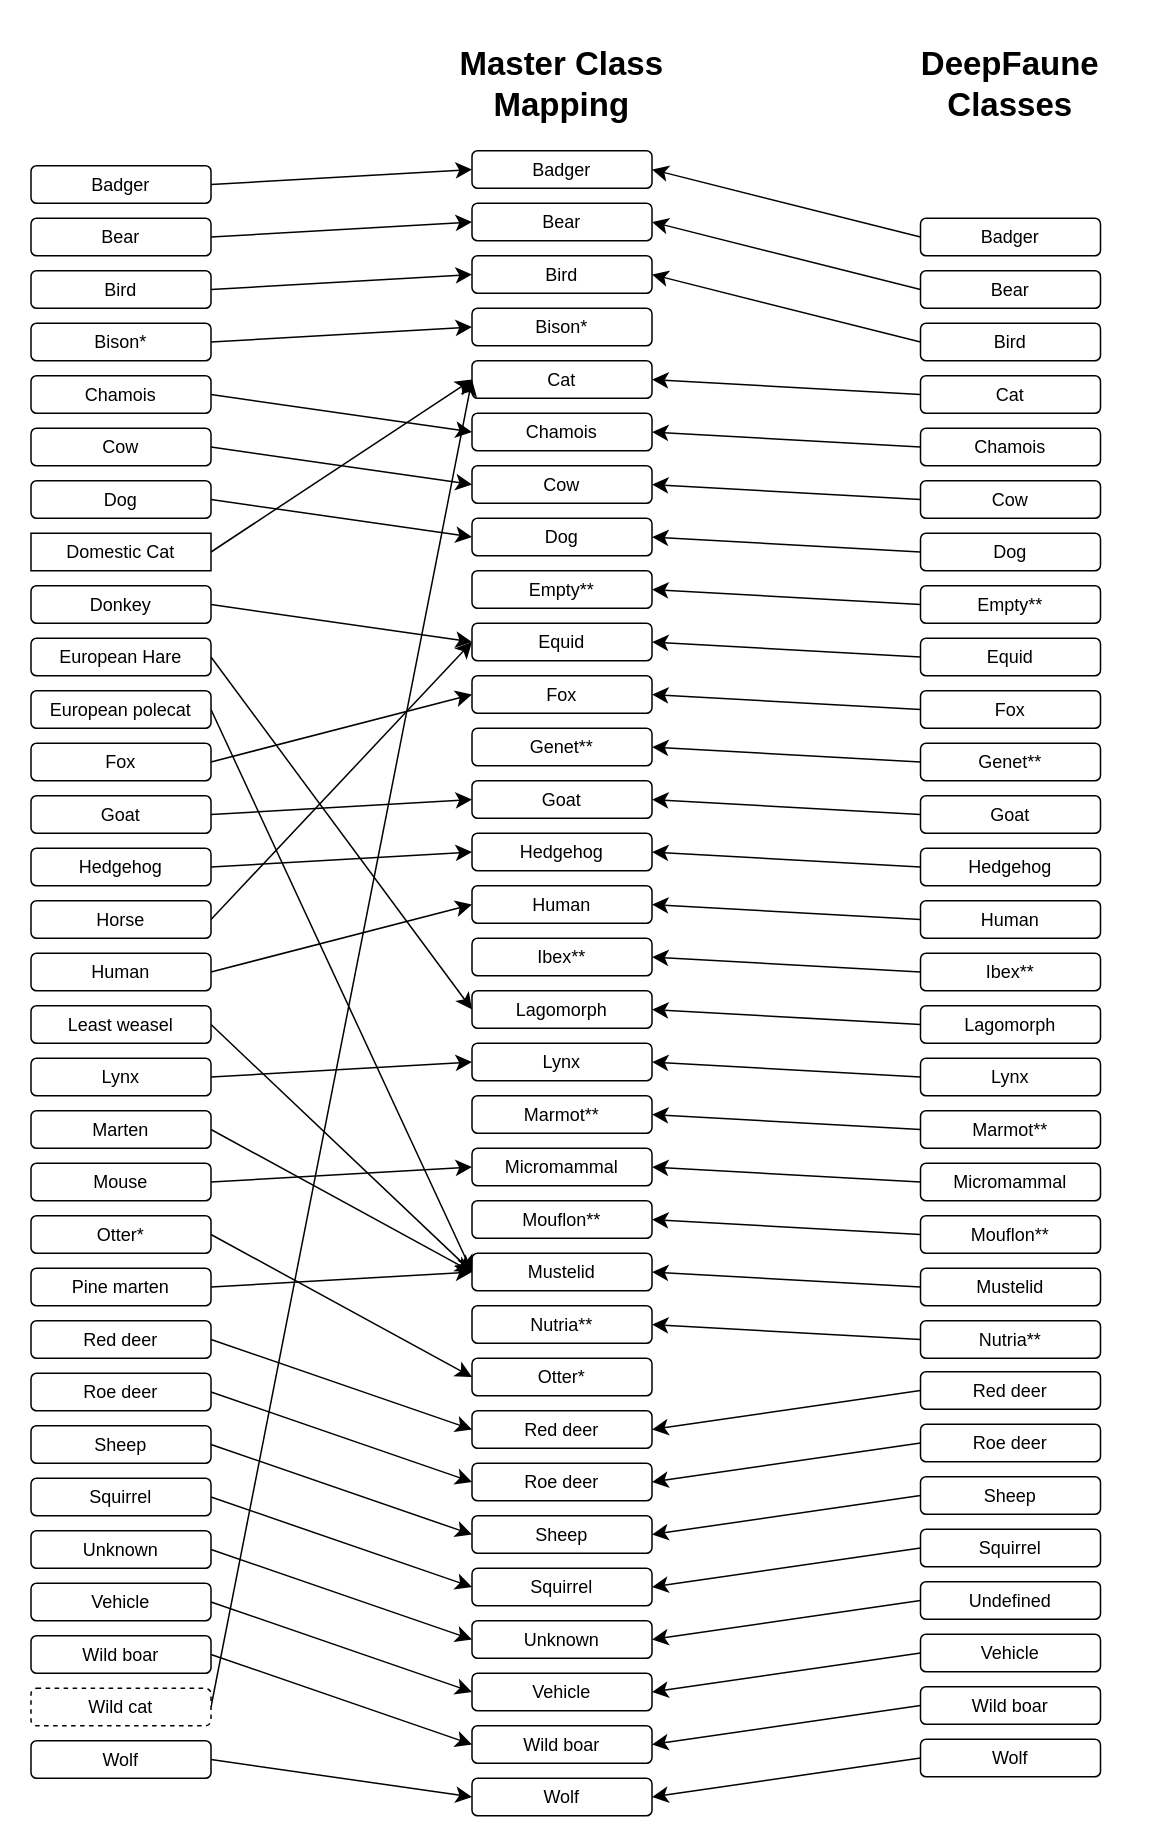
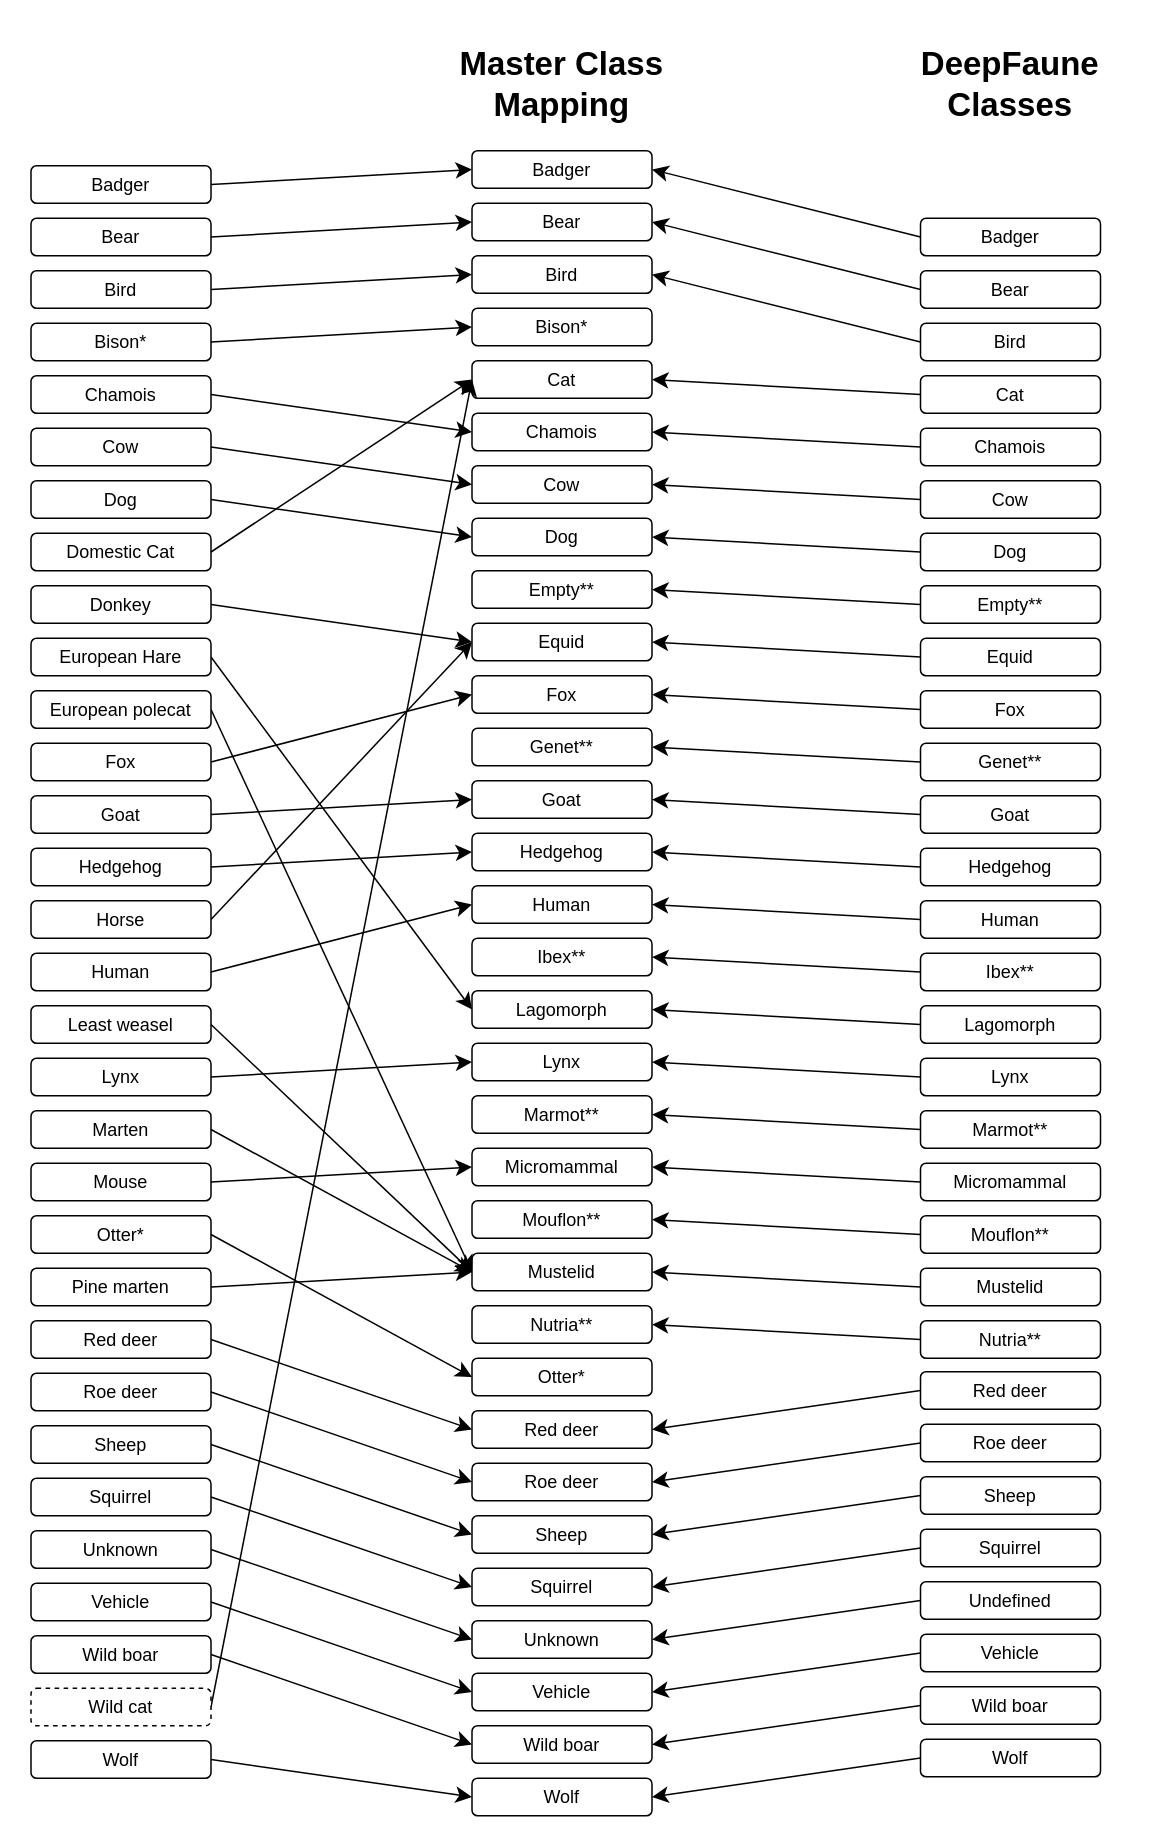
(121, 552) -> (121, 552)
